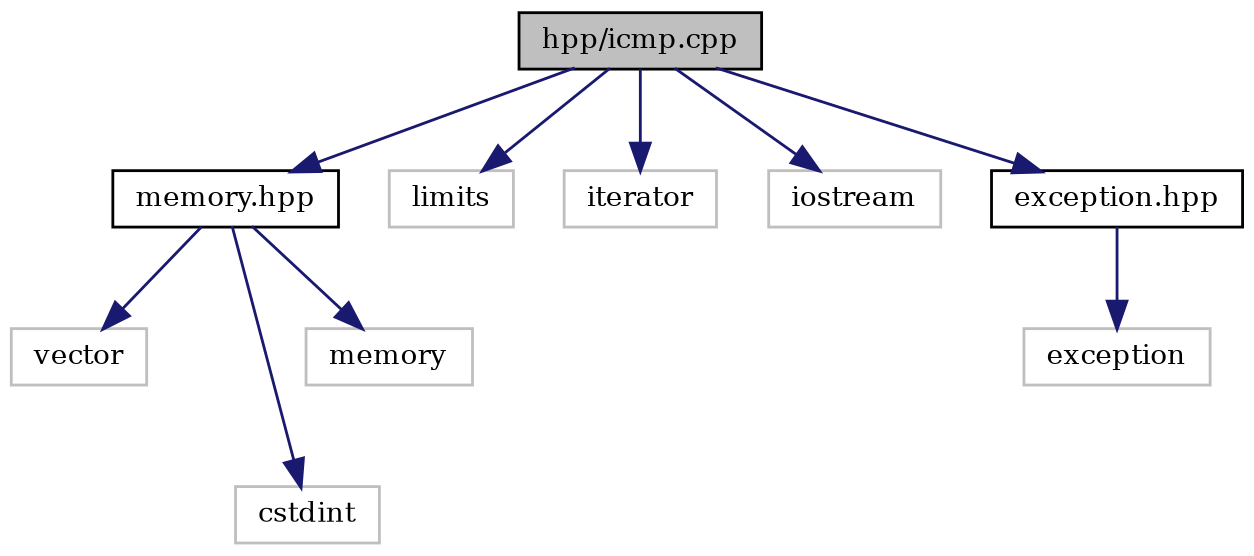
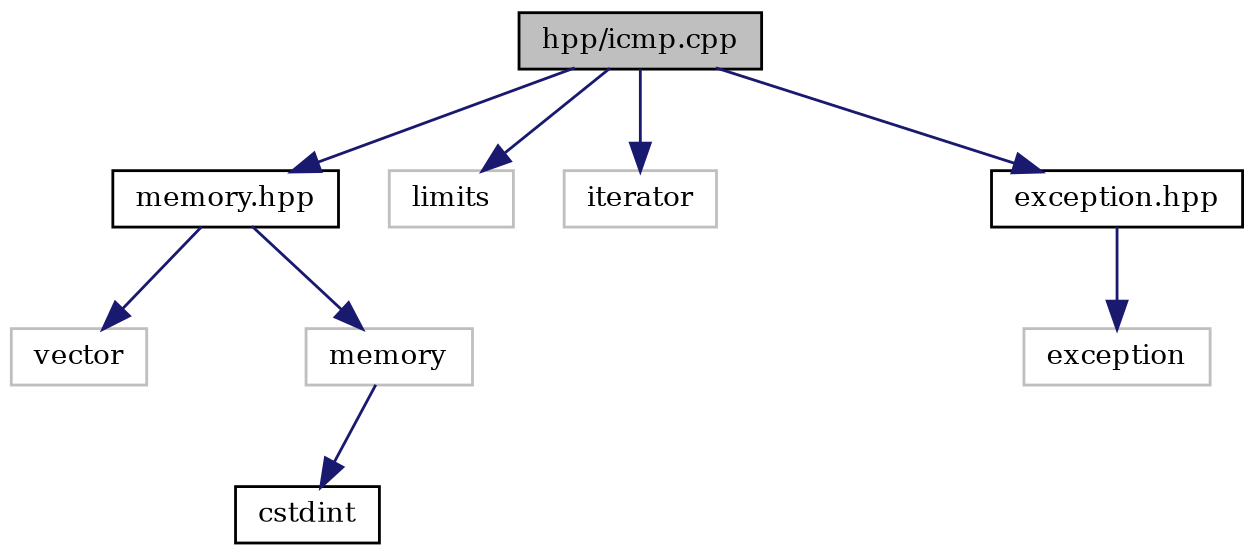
(855, 199) -> none
(263, 343) -> (355, 423)
(307, 515) -> (307, 515)
